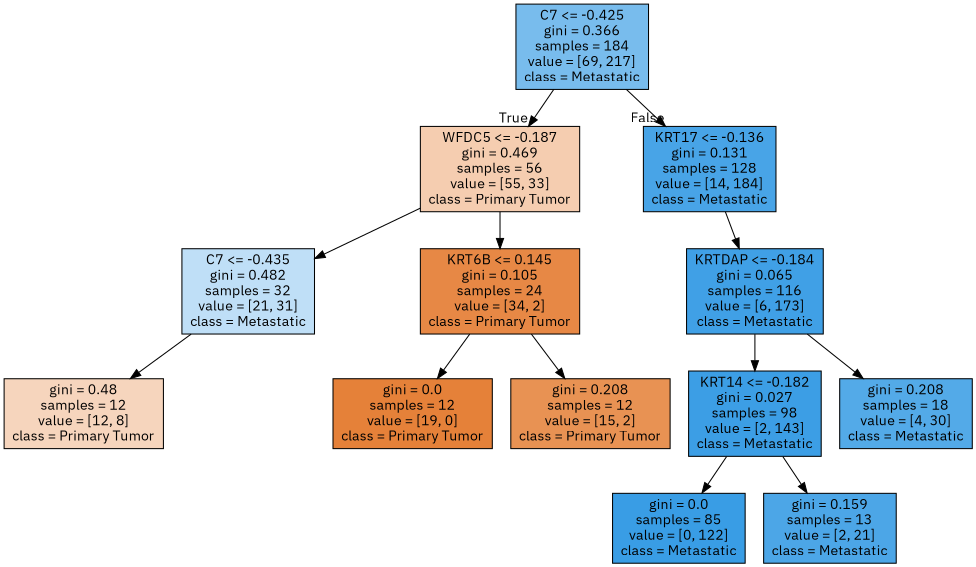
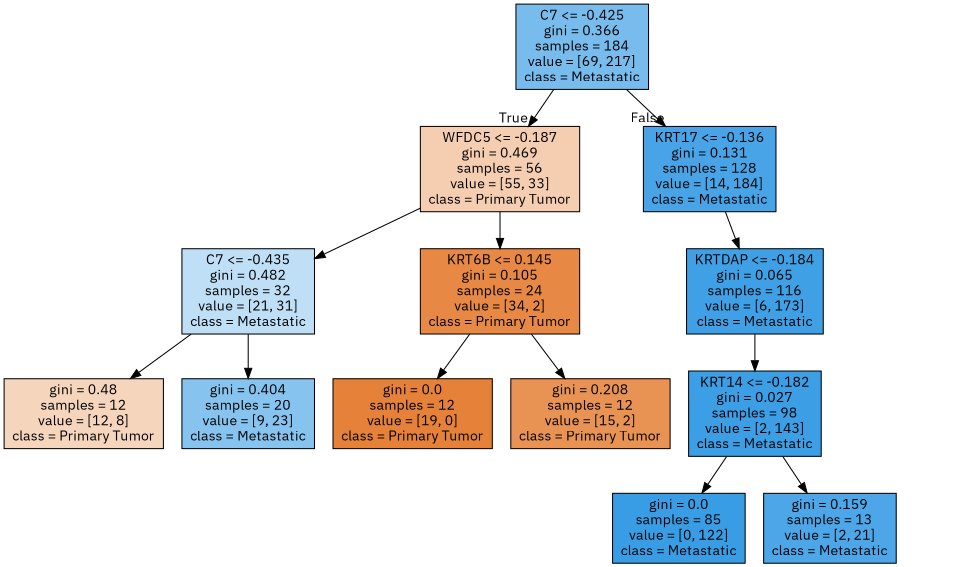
none -> (248, 414)
(906, 414) -> none
